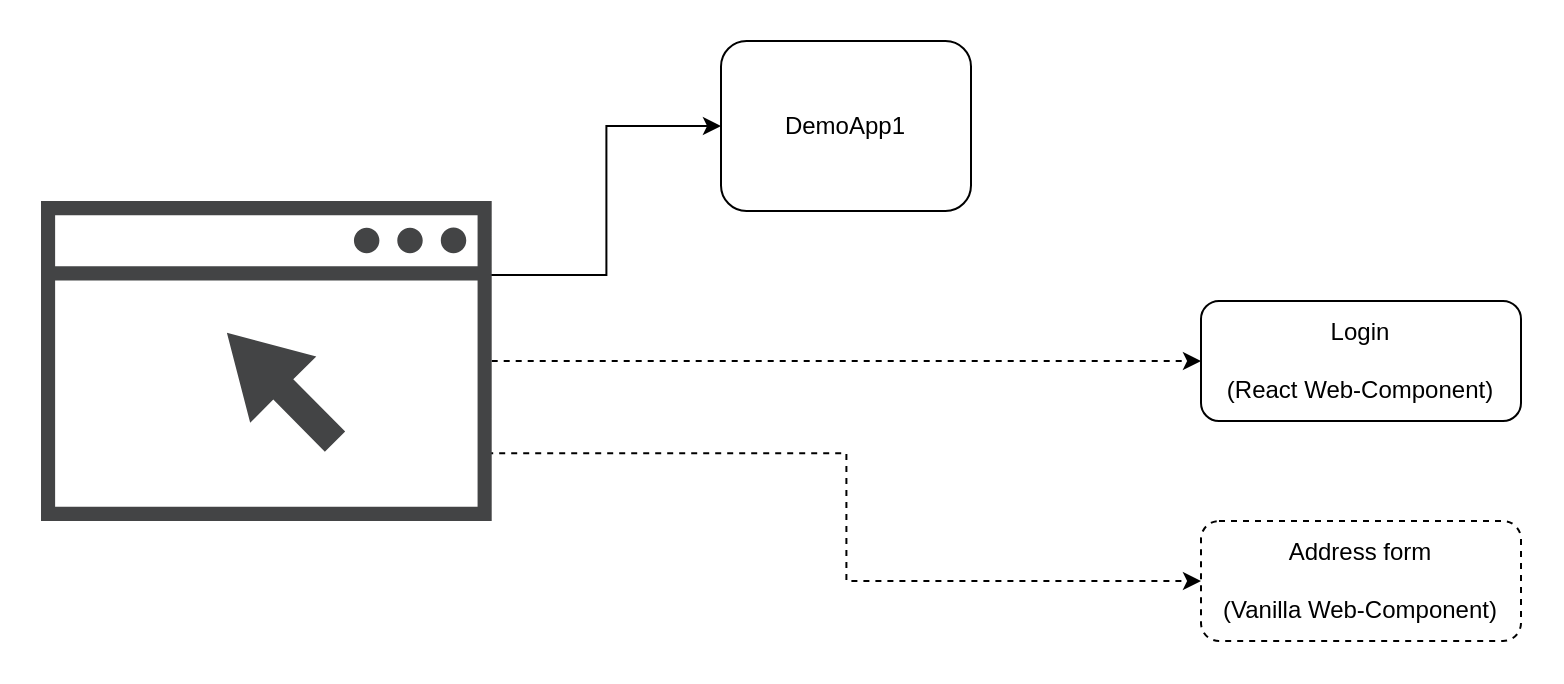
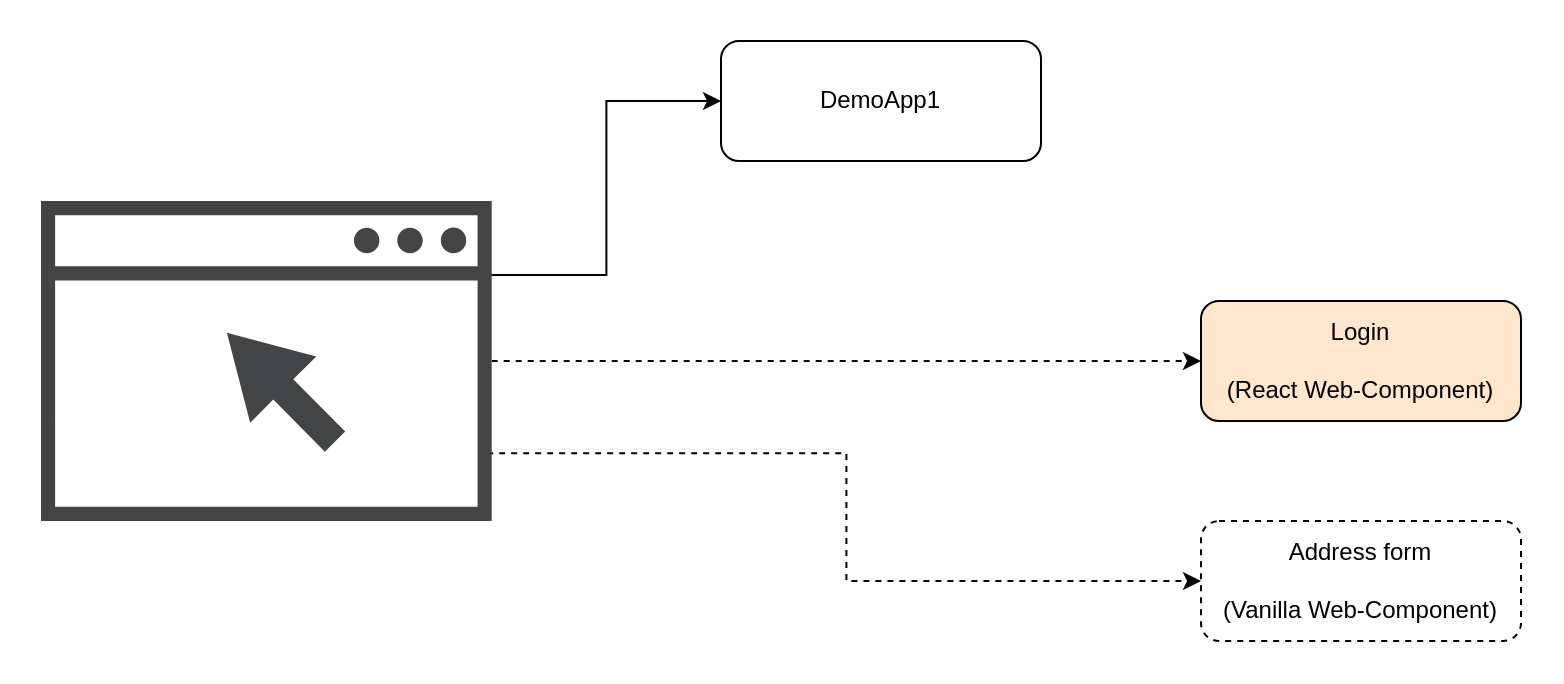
(846, 126) -> (881, 101)
(1361, 361) -> (1361, 361)
